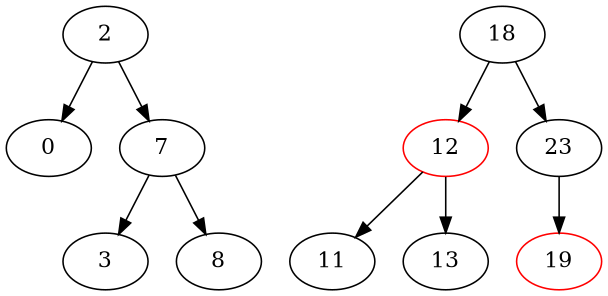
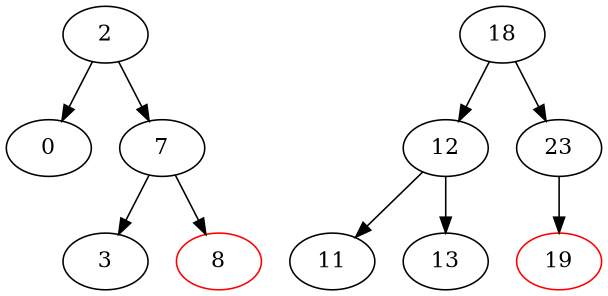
(446, 148) -> (446, 148)
(219, 261) -> (219, 261)
